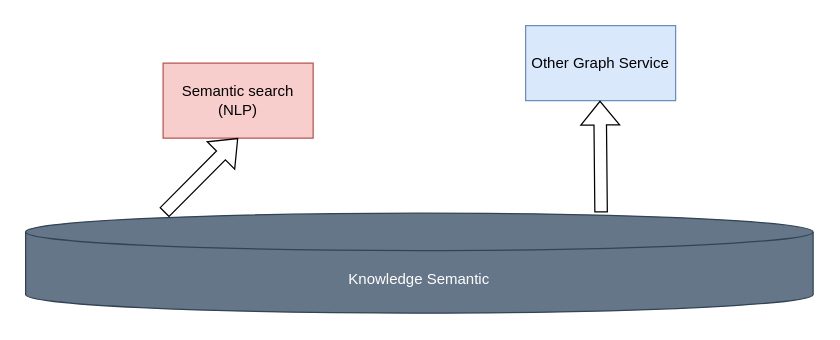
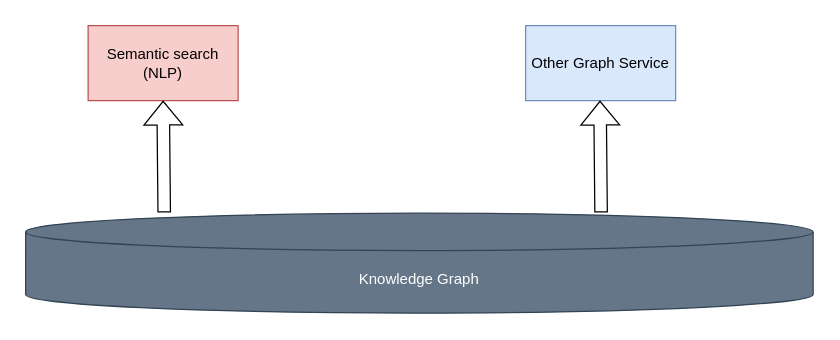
(238, 101) -> (163, 63)
(419, 279) -> (419, 279)
